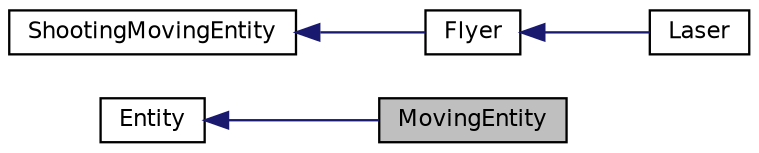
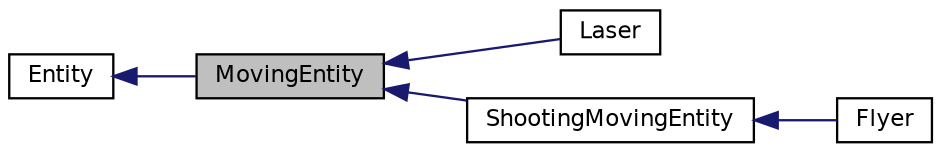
(597, 32) -> (484, 50)
none -> (437, 96)
